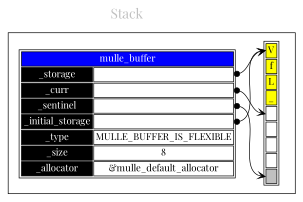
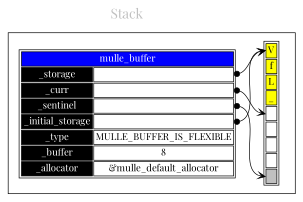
(57, 153) -> (57, 153)
